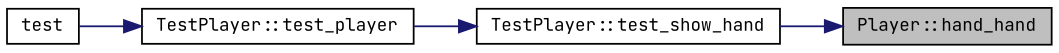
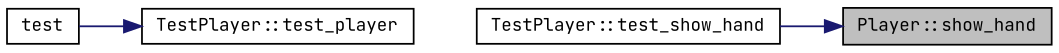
(437, 26) -> none
(947, 26) -> (947, 26)
